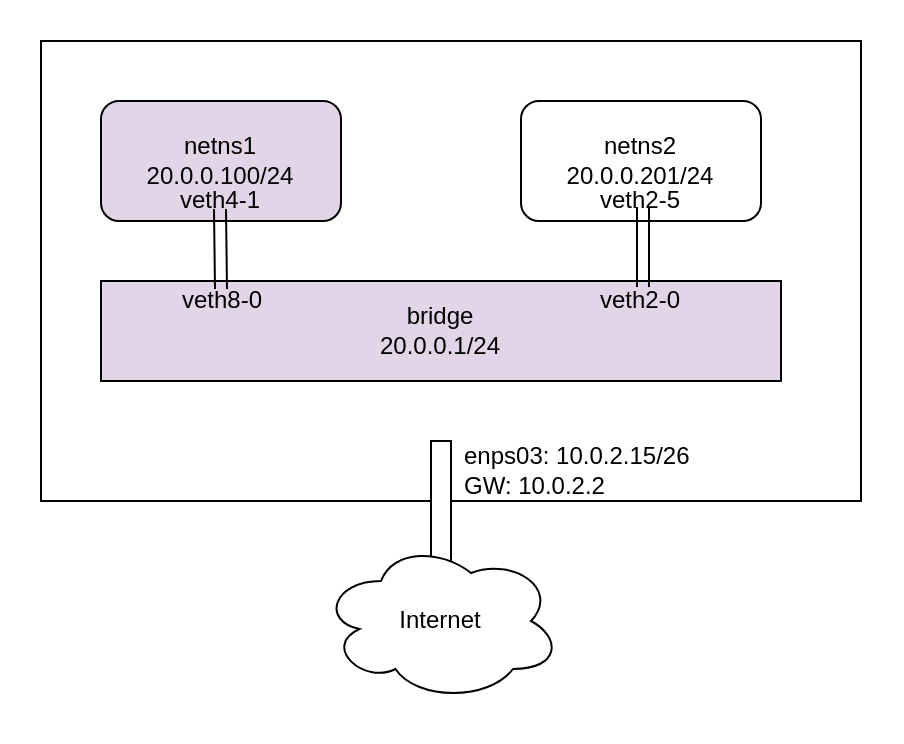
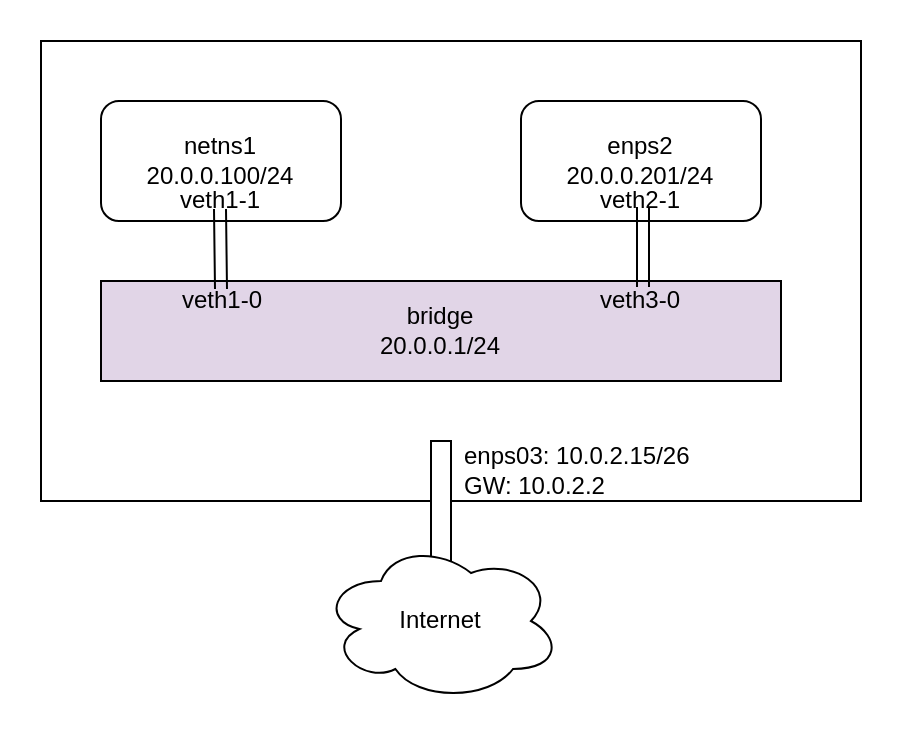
(221, 161) -> (221, 161)
(641, 161) -> (641, 161)
(221, 201) -> (221, 201)
(641, 201) -> (641, 201)
(223, 301) -> (223, 301)
(641, 301) -> (641, 301)
